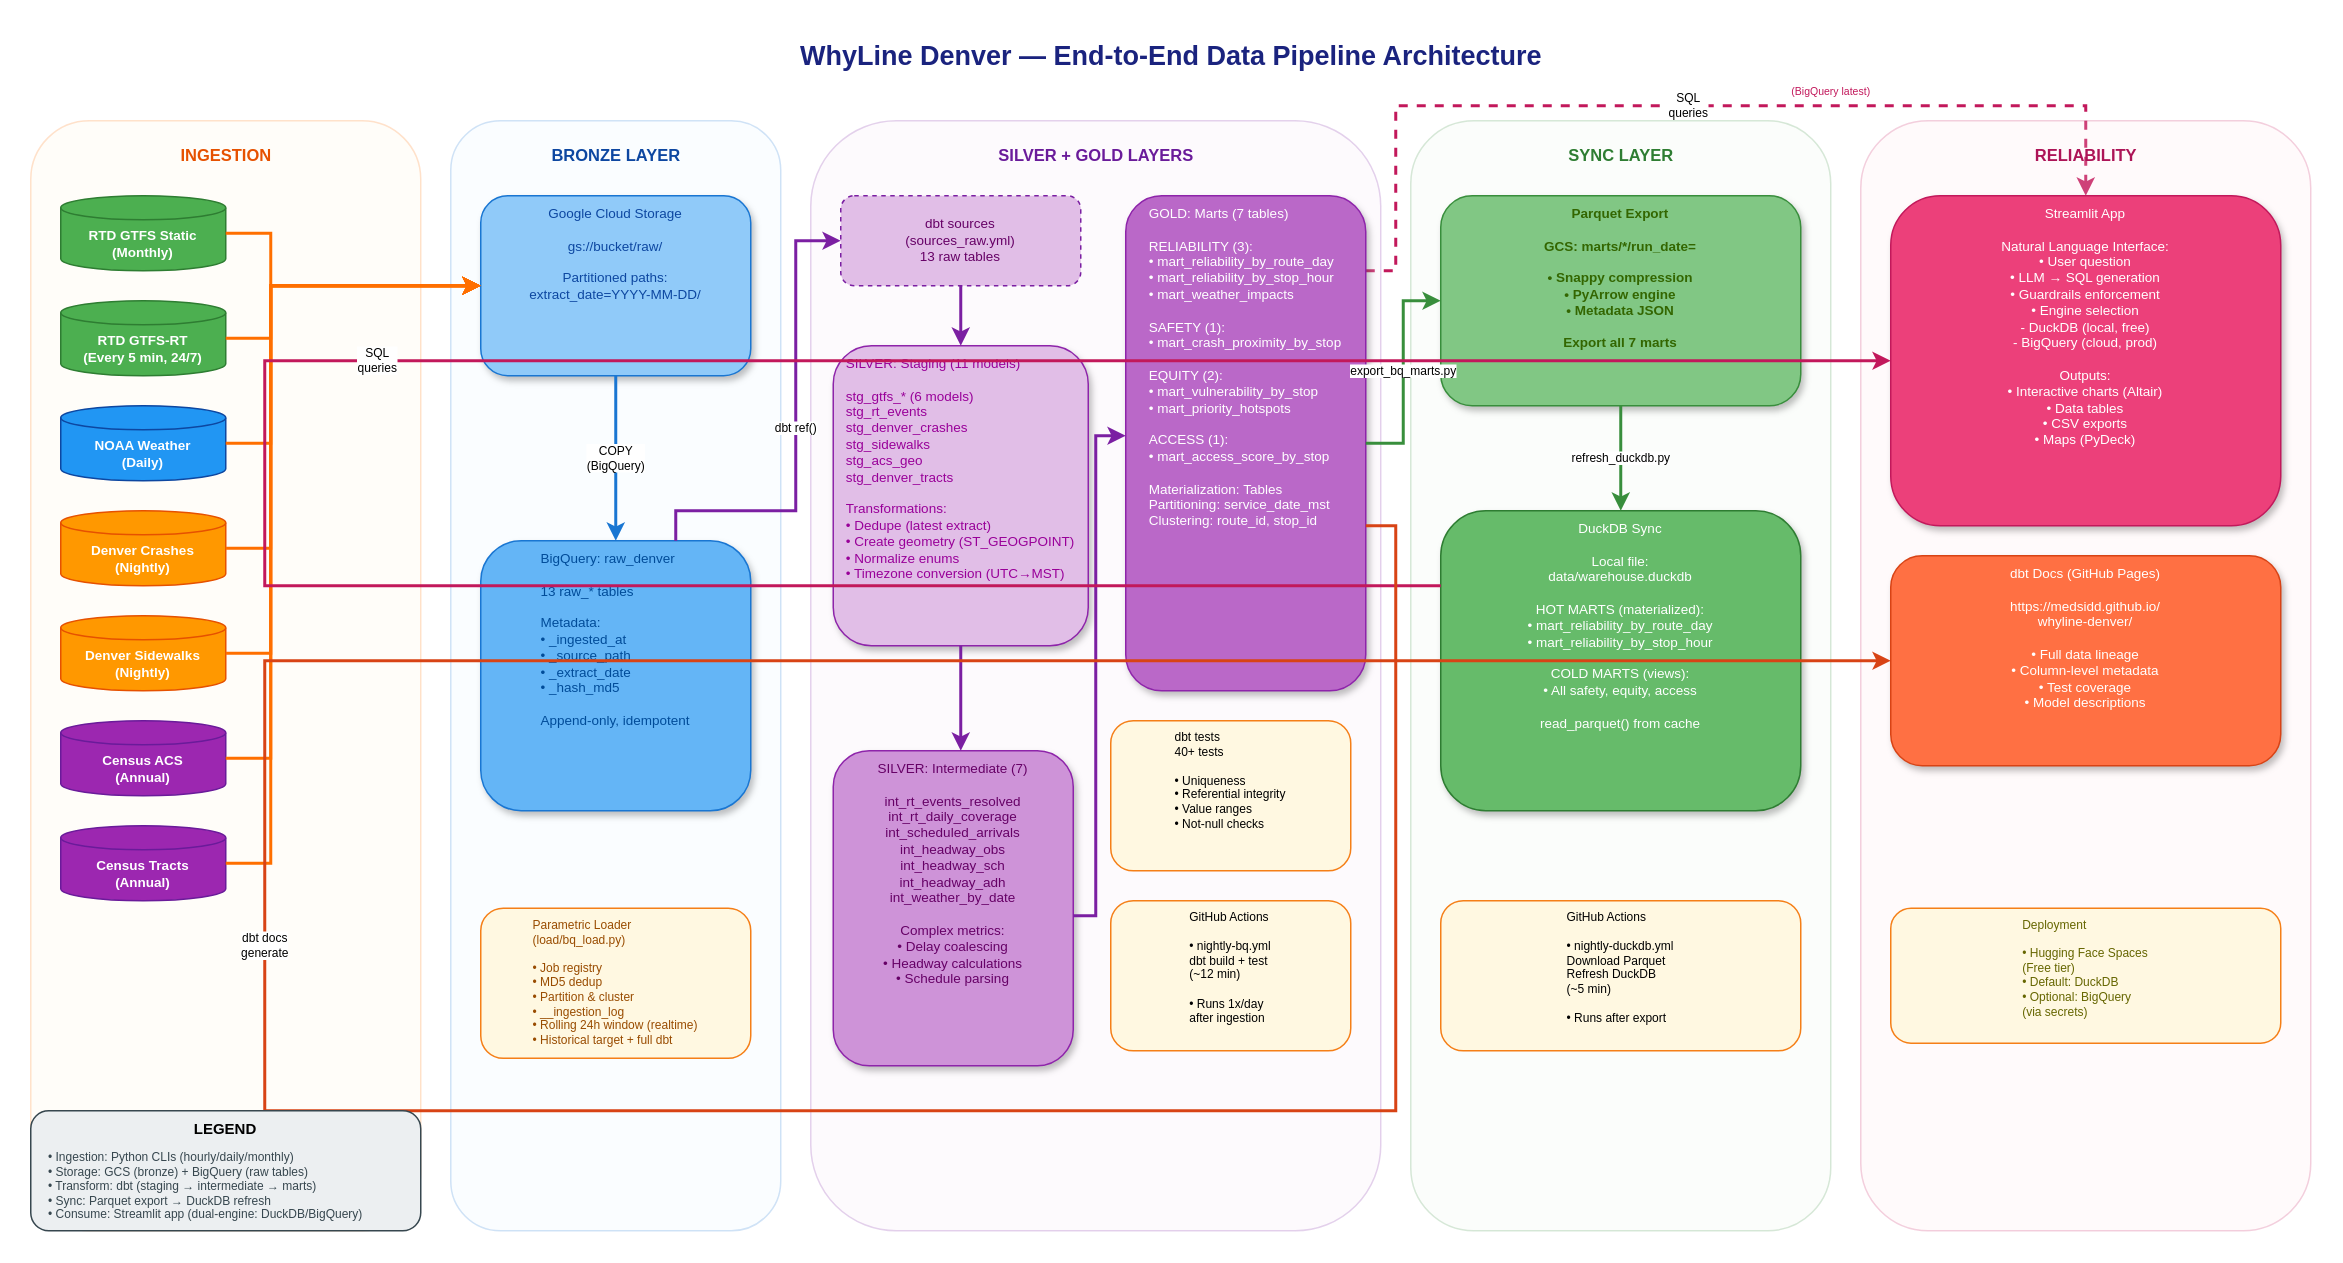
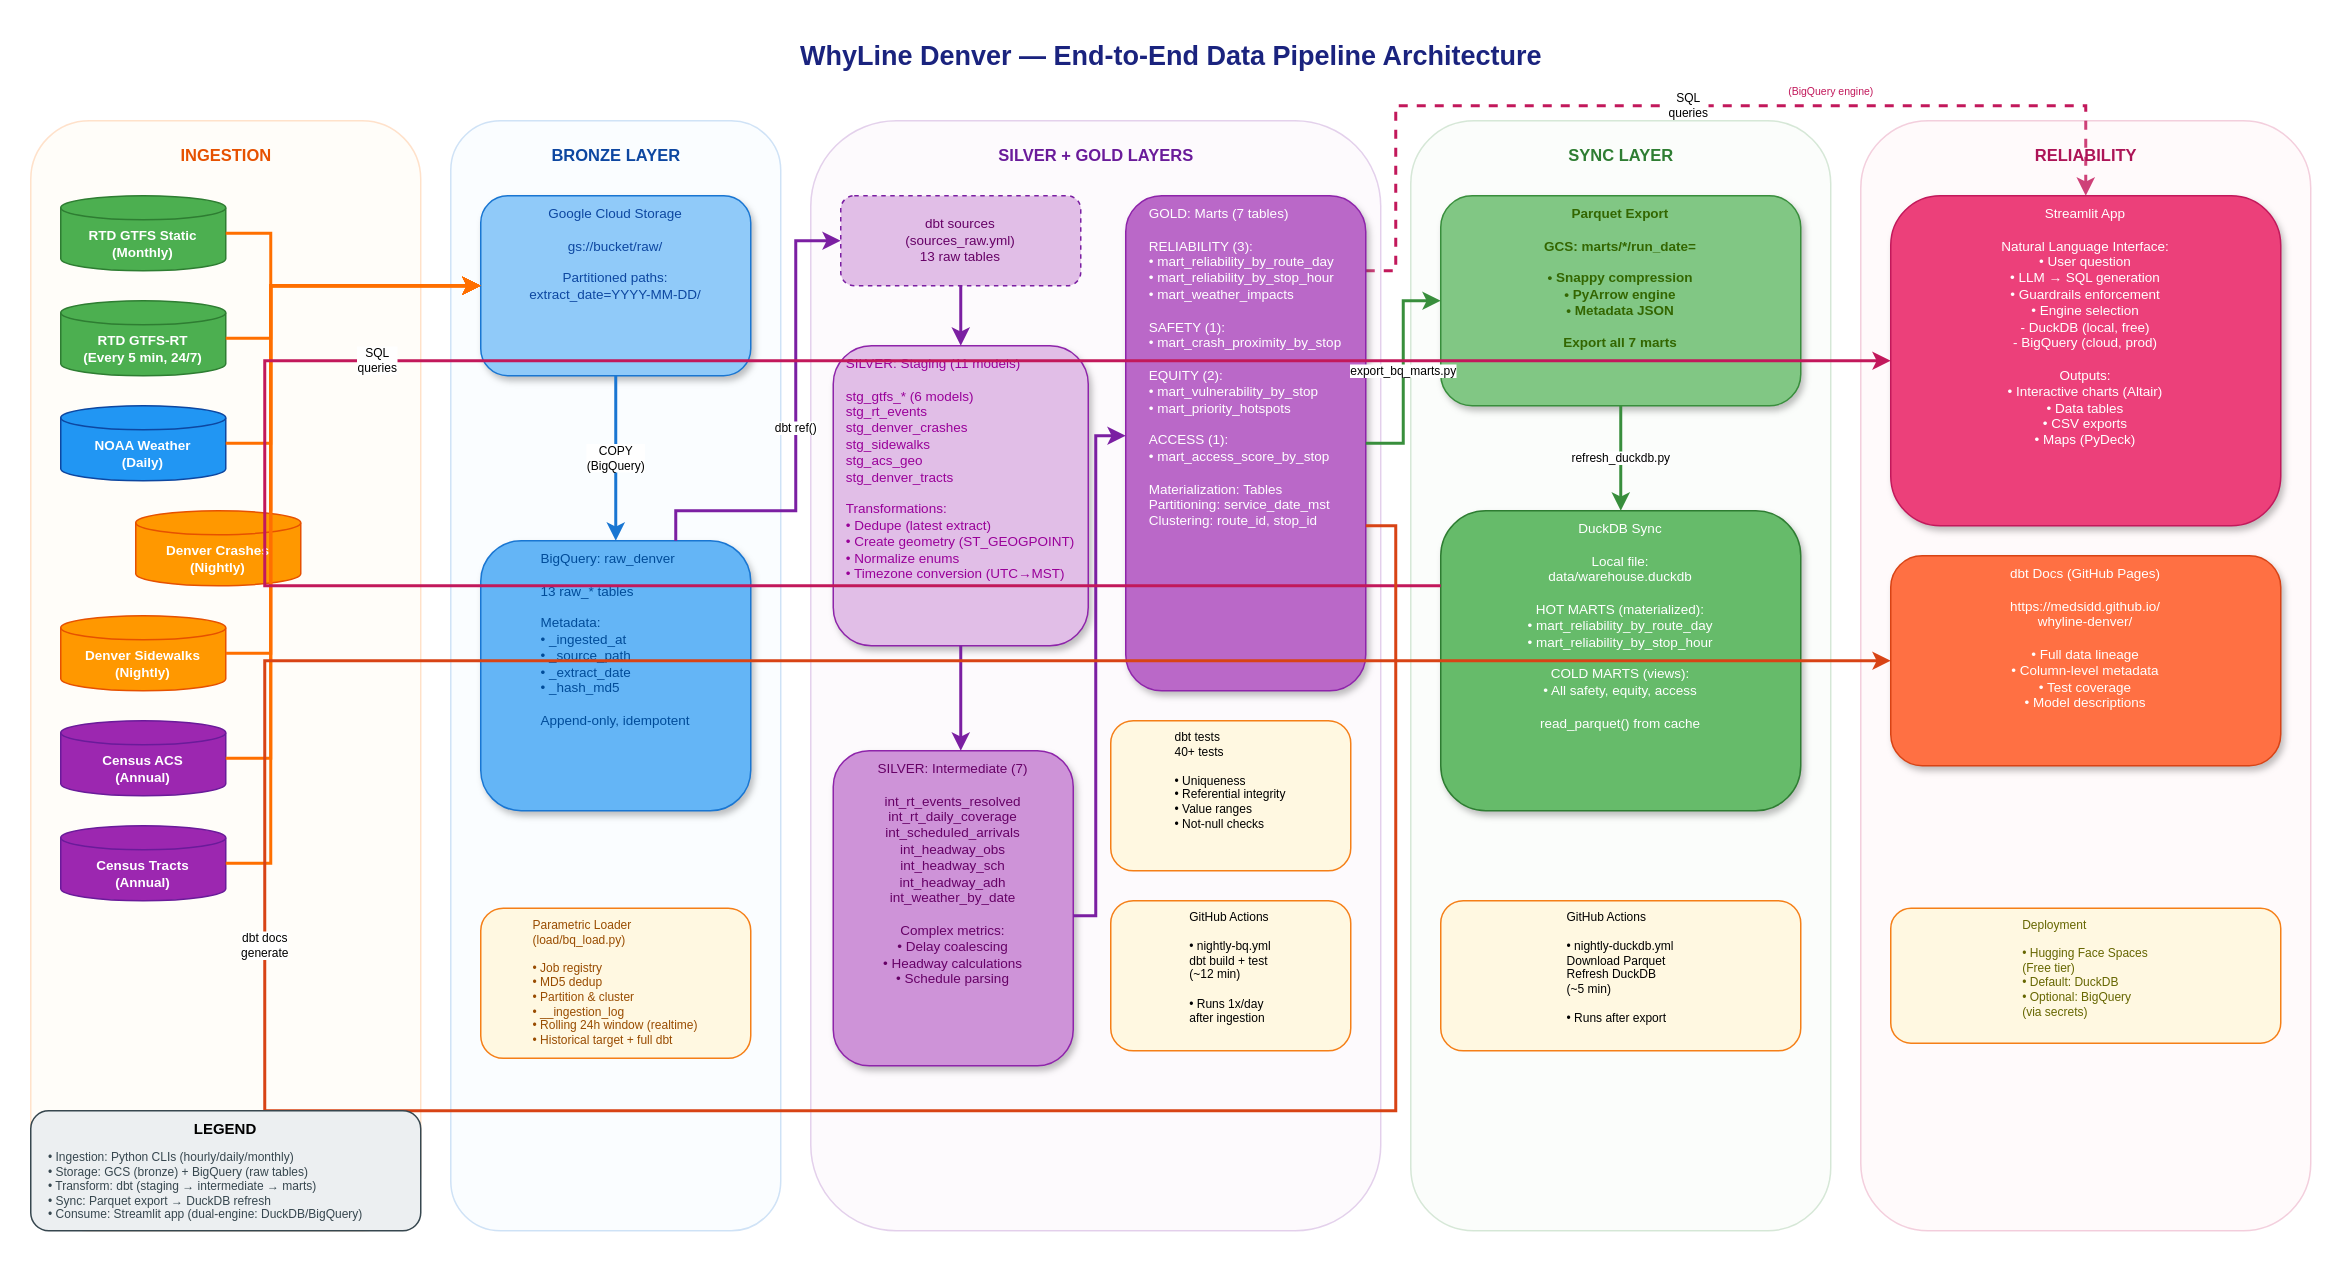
(1832, 93) -> (1832, 93)
(143, 548) -> (218, 548)
